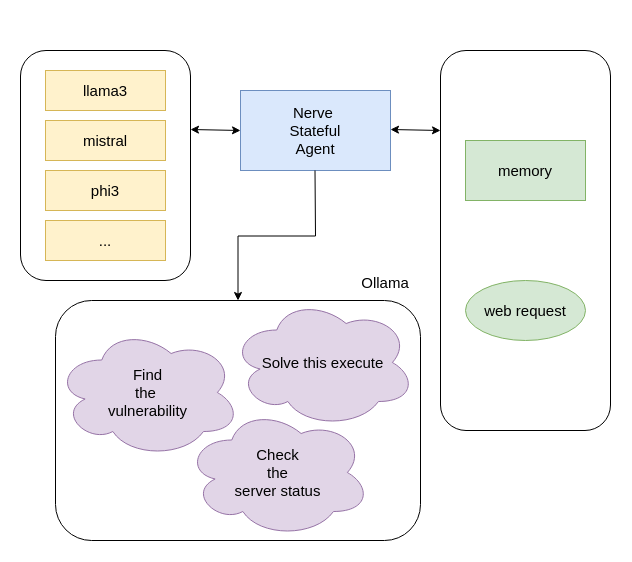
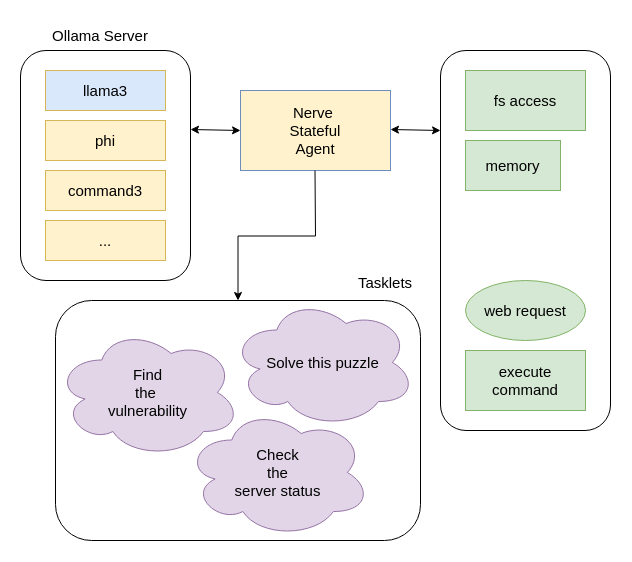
none -> (101, 36)
(106, 91) -> (106, 91)
none -> (526, 101)
(316, 131) -> (316, 131)
(106, 141) -> (106, 141)
(526, 171) -> (513, 166)
(106, 191) -> (106, 191)
(386, 283) -> (386, 283)
(323, 363) -> (323, 363)
none -> (526, 381)
